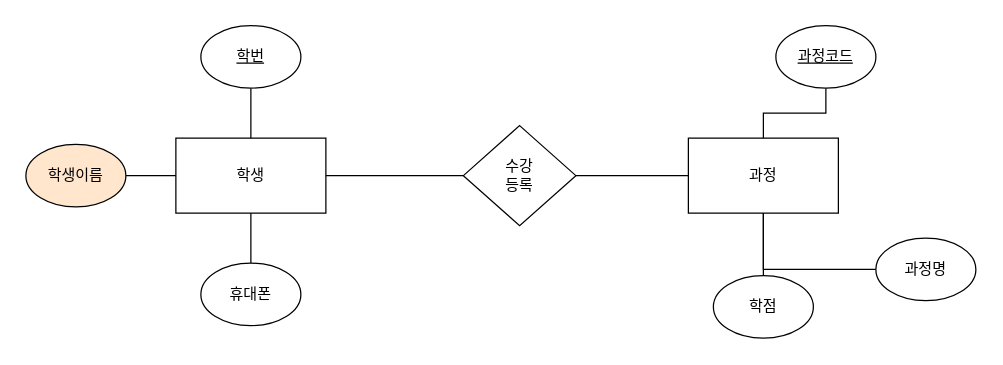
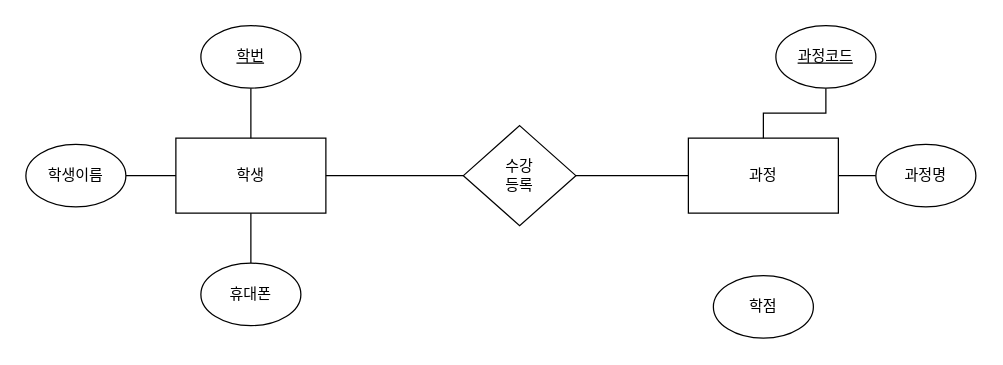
(76, 176) -> (76, 176)
(926, 269) -> (926, 176)
(763, 274) -> none
